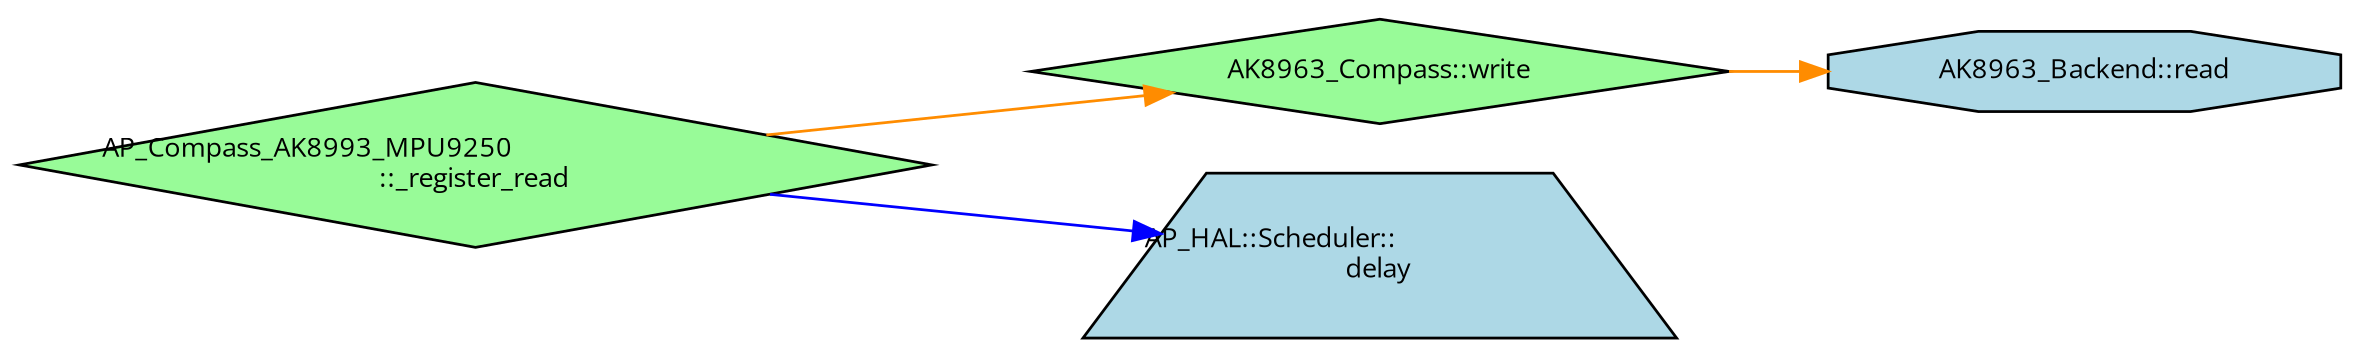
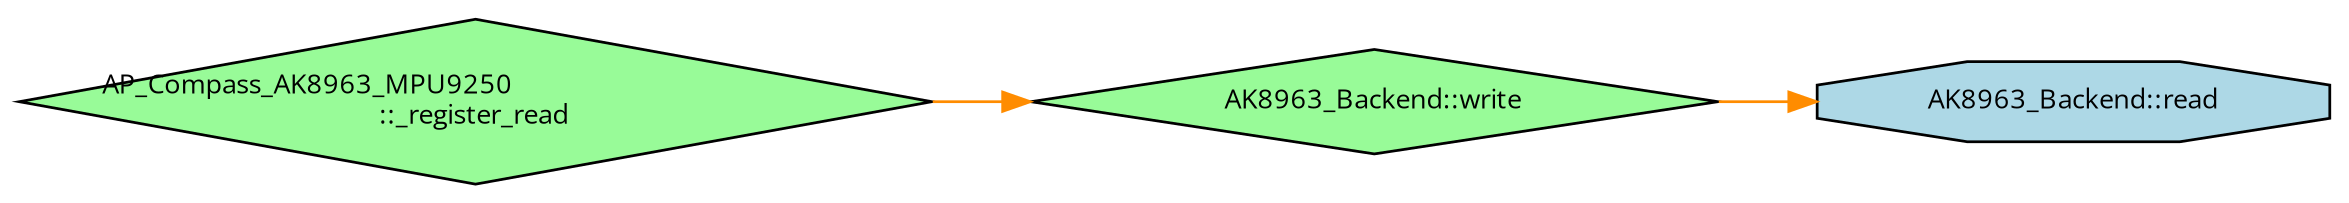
(1380, 71) -> (1374, 102)
(476, 165) -> (476, 102)
(1380, 256) -> none
